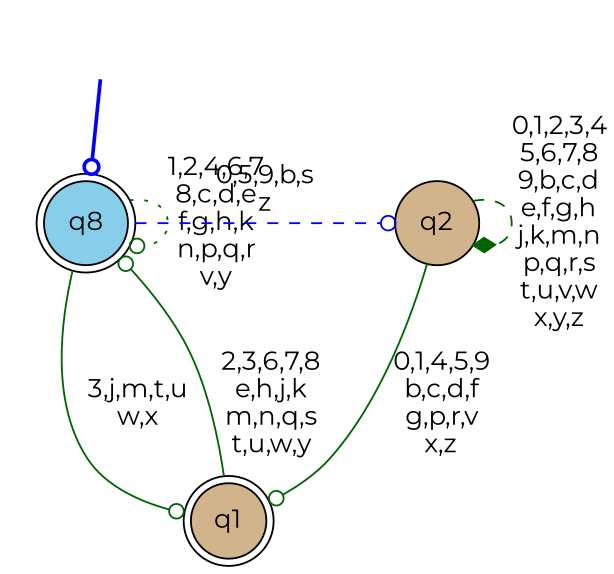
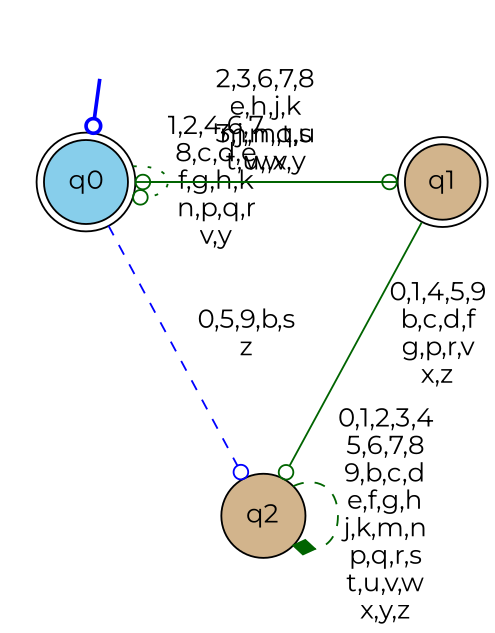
(86, 223) -> (86, 182)
(375, 393) -> (356, 344)
